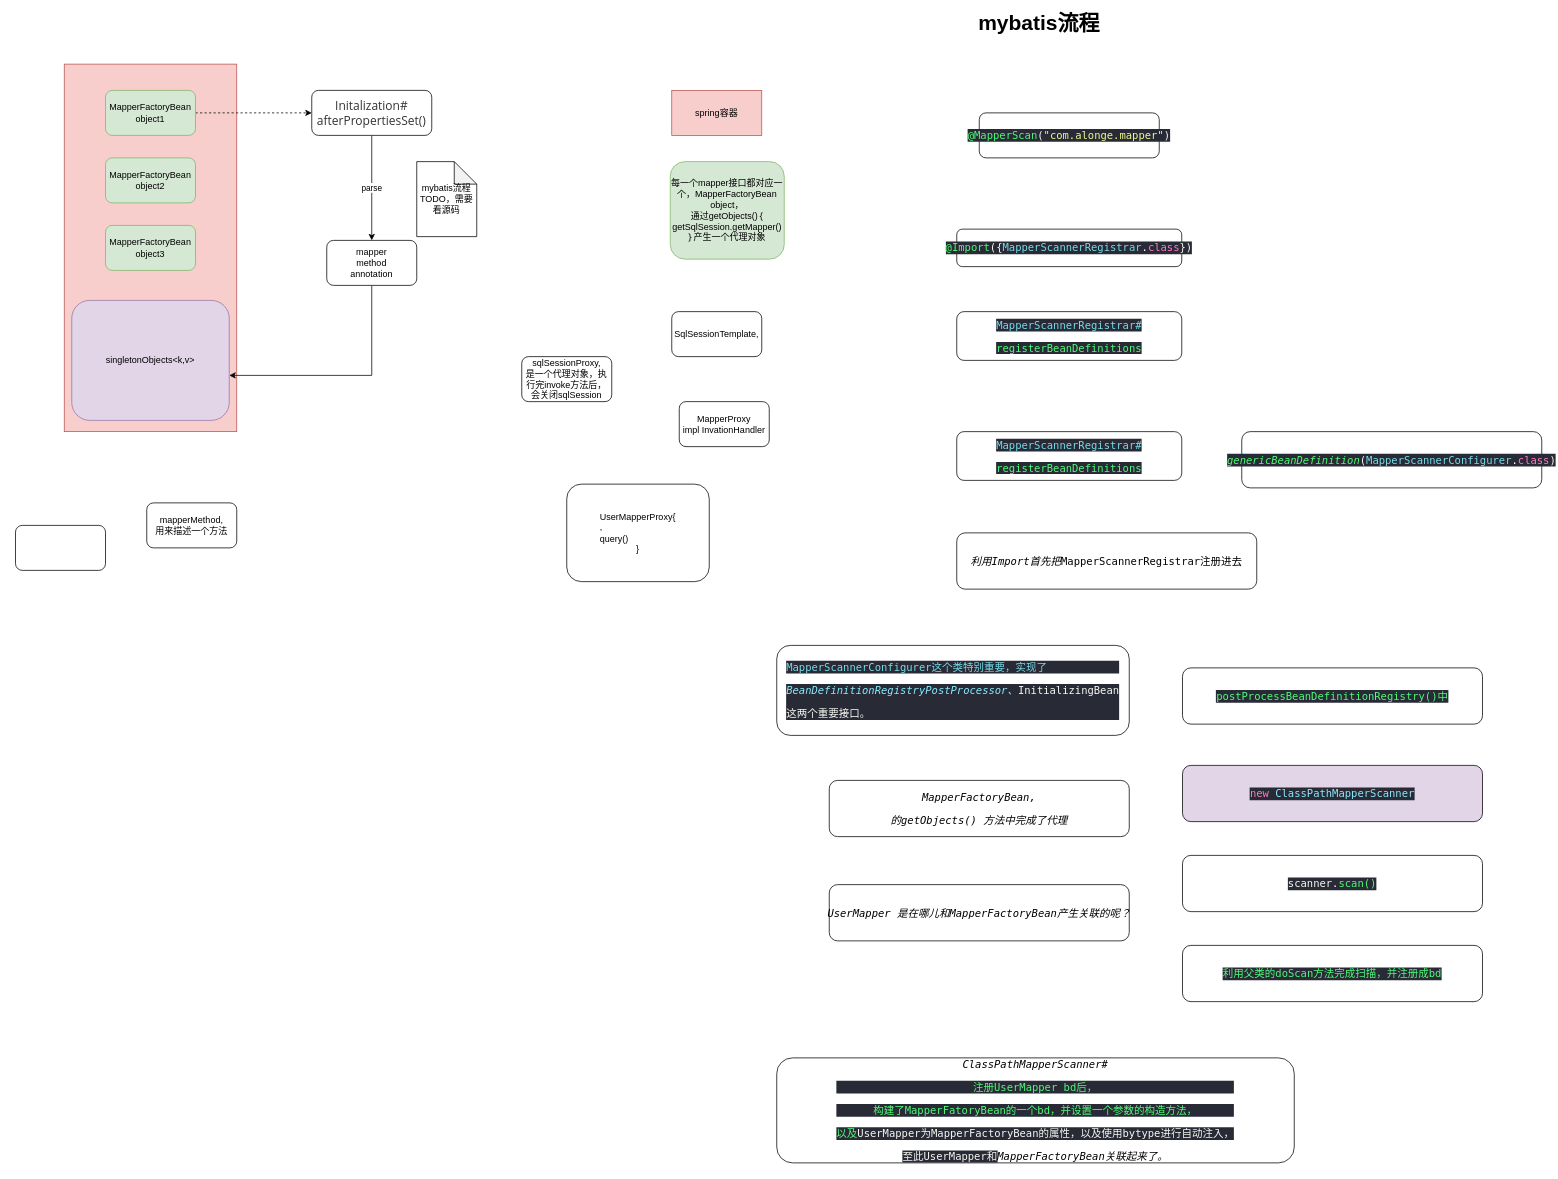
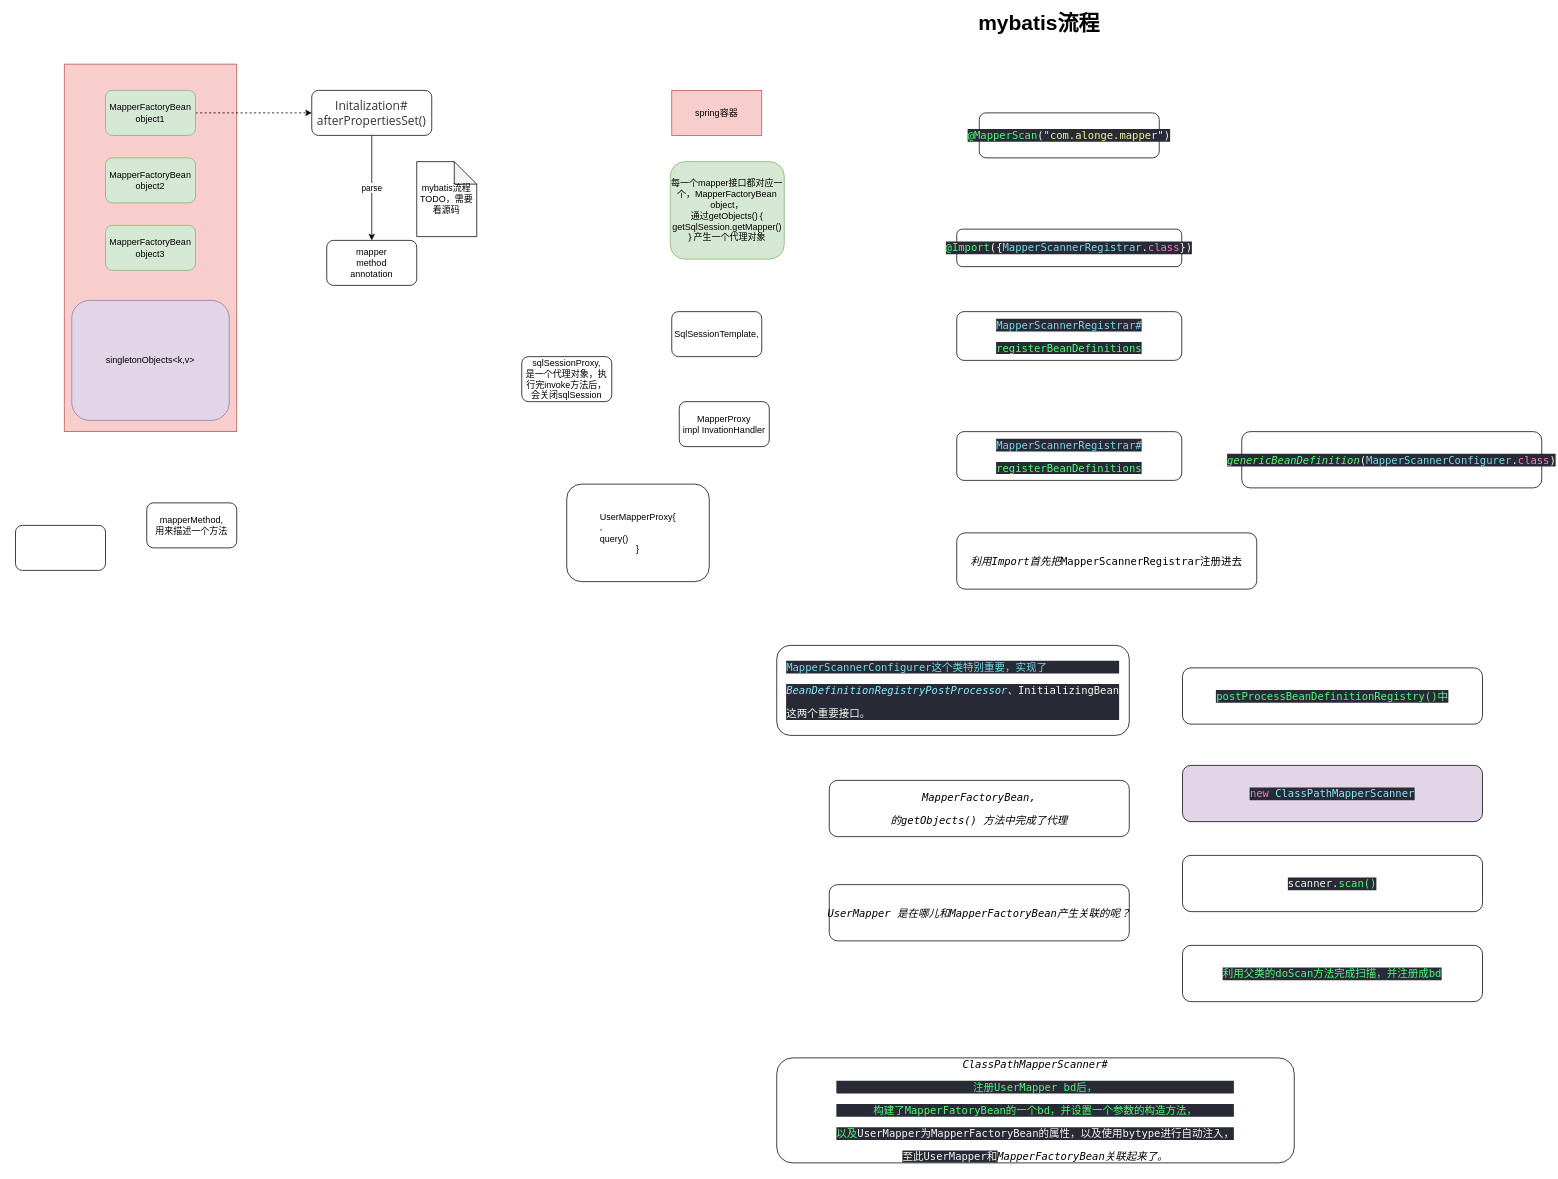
(349, 375) -> none
